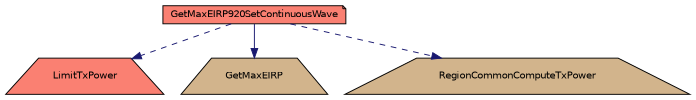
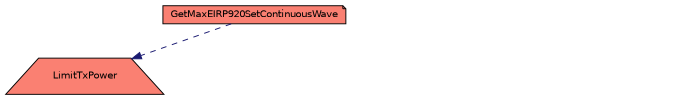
(254, 76) -> none
(517, 76) -> none
